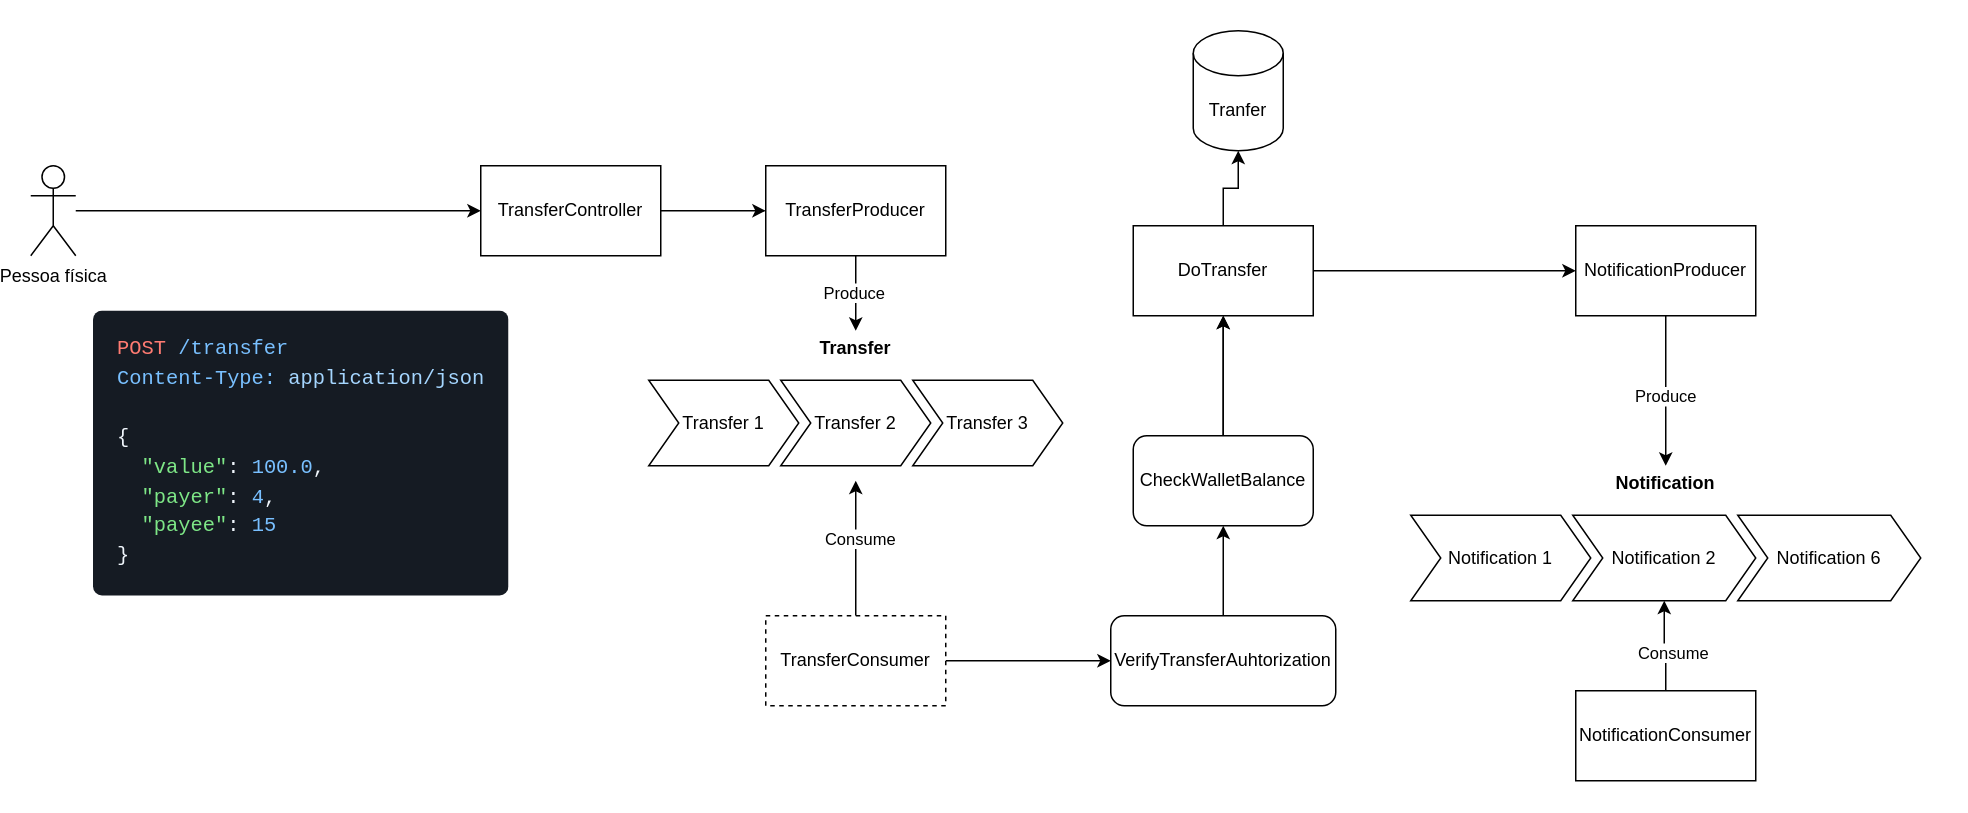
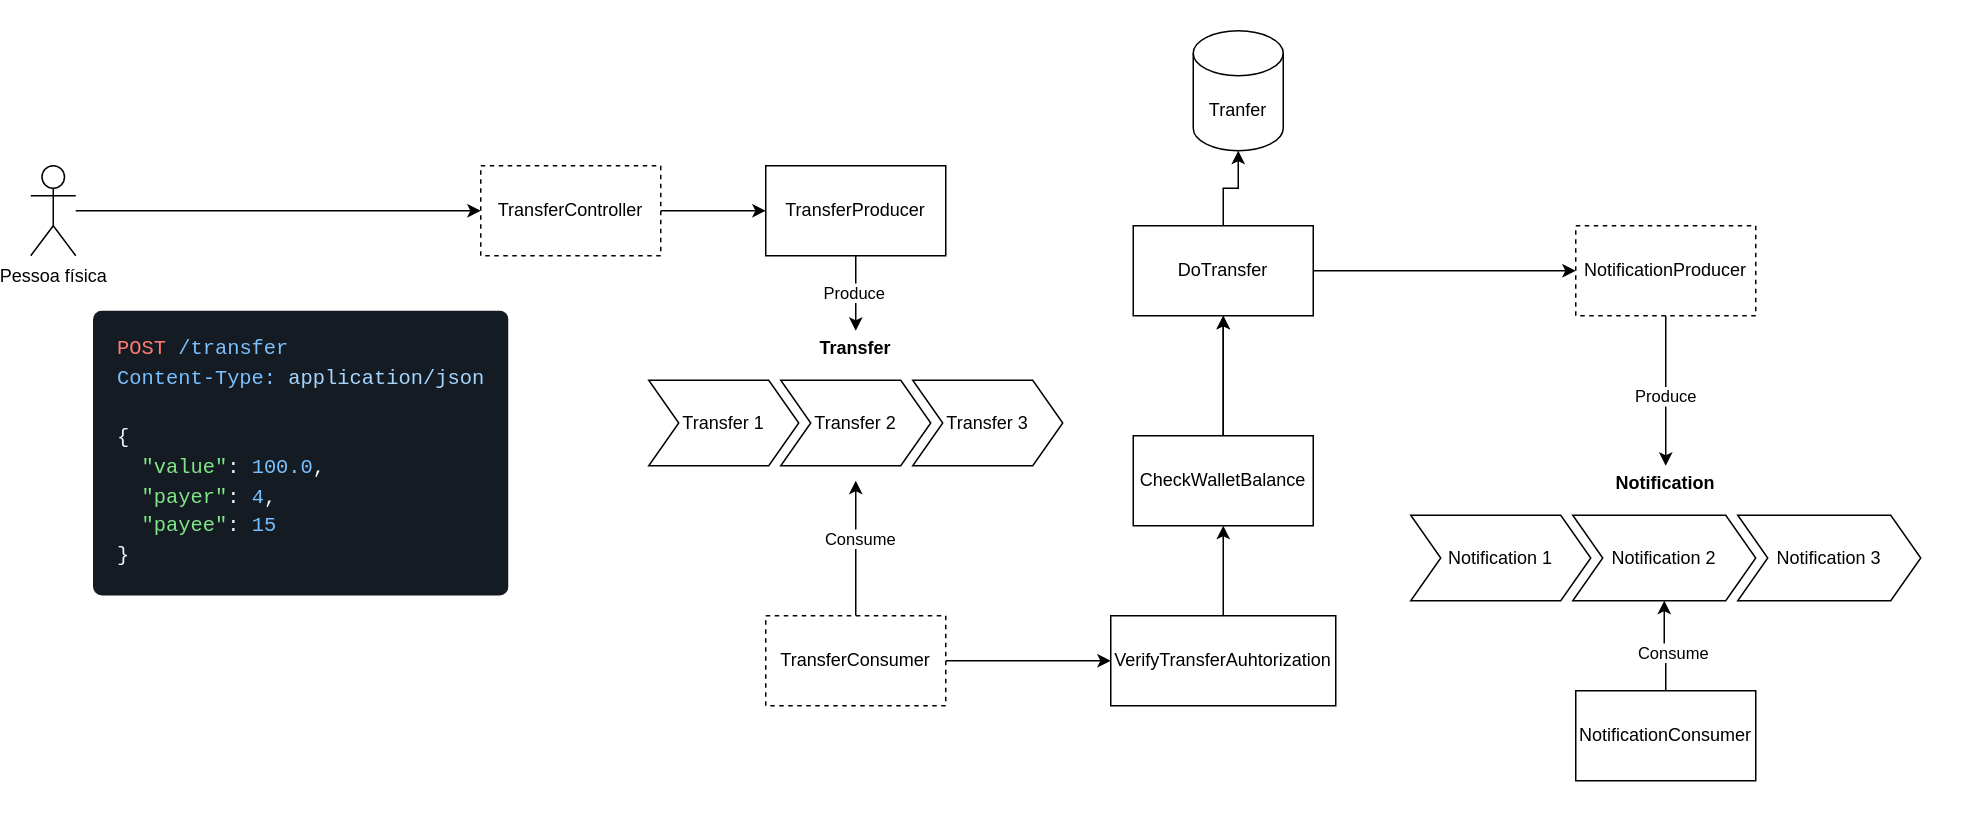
(571, 211) -> (571, 211)
(1666, 271) -> (1666, 271)
(1223, 481) -> (1223, 481)
(1829, 559) -> (1829, 559)
(1223, 661) -> (1223, 661)
